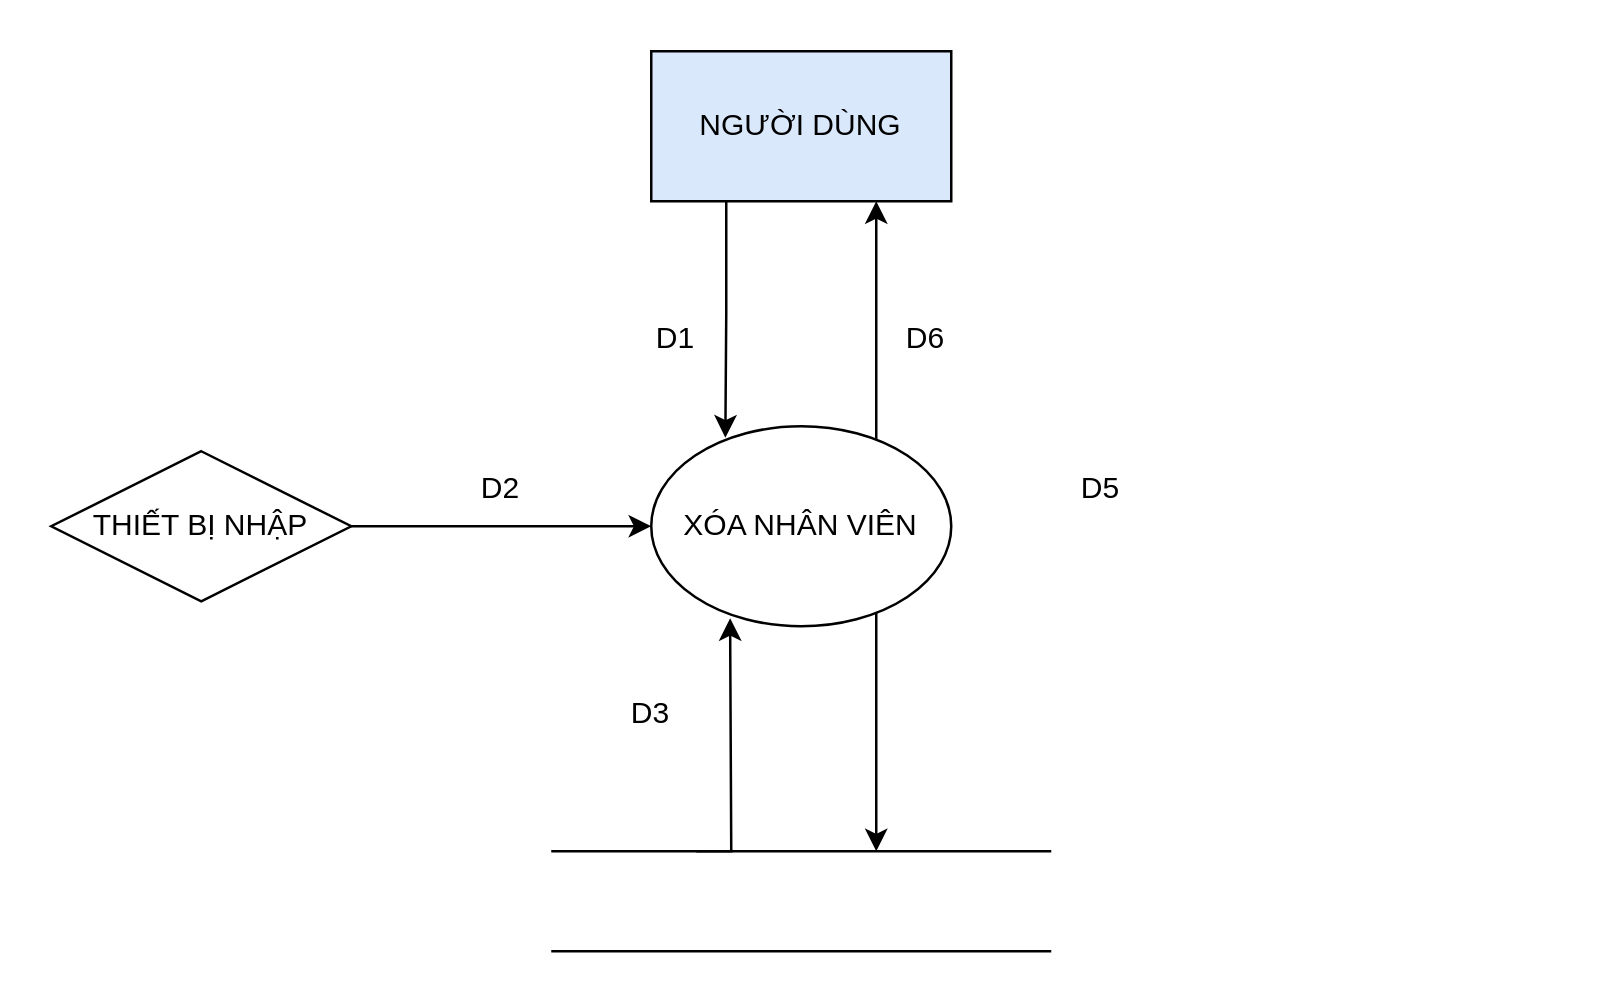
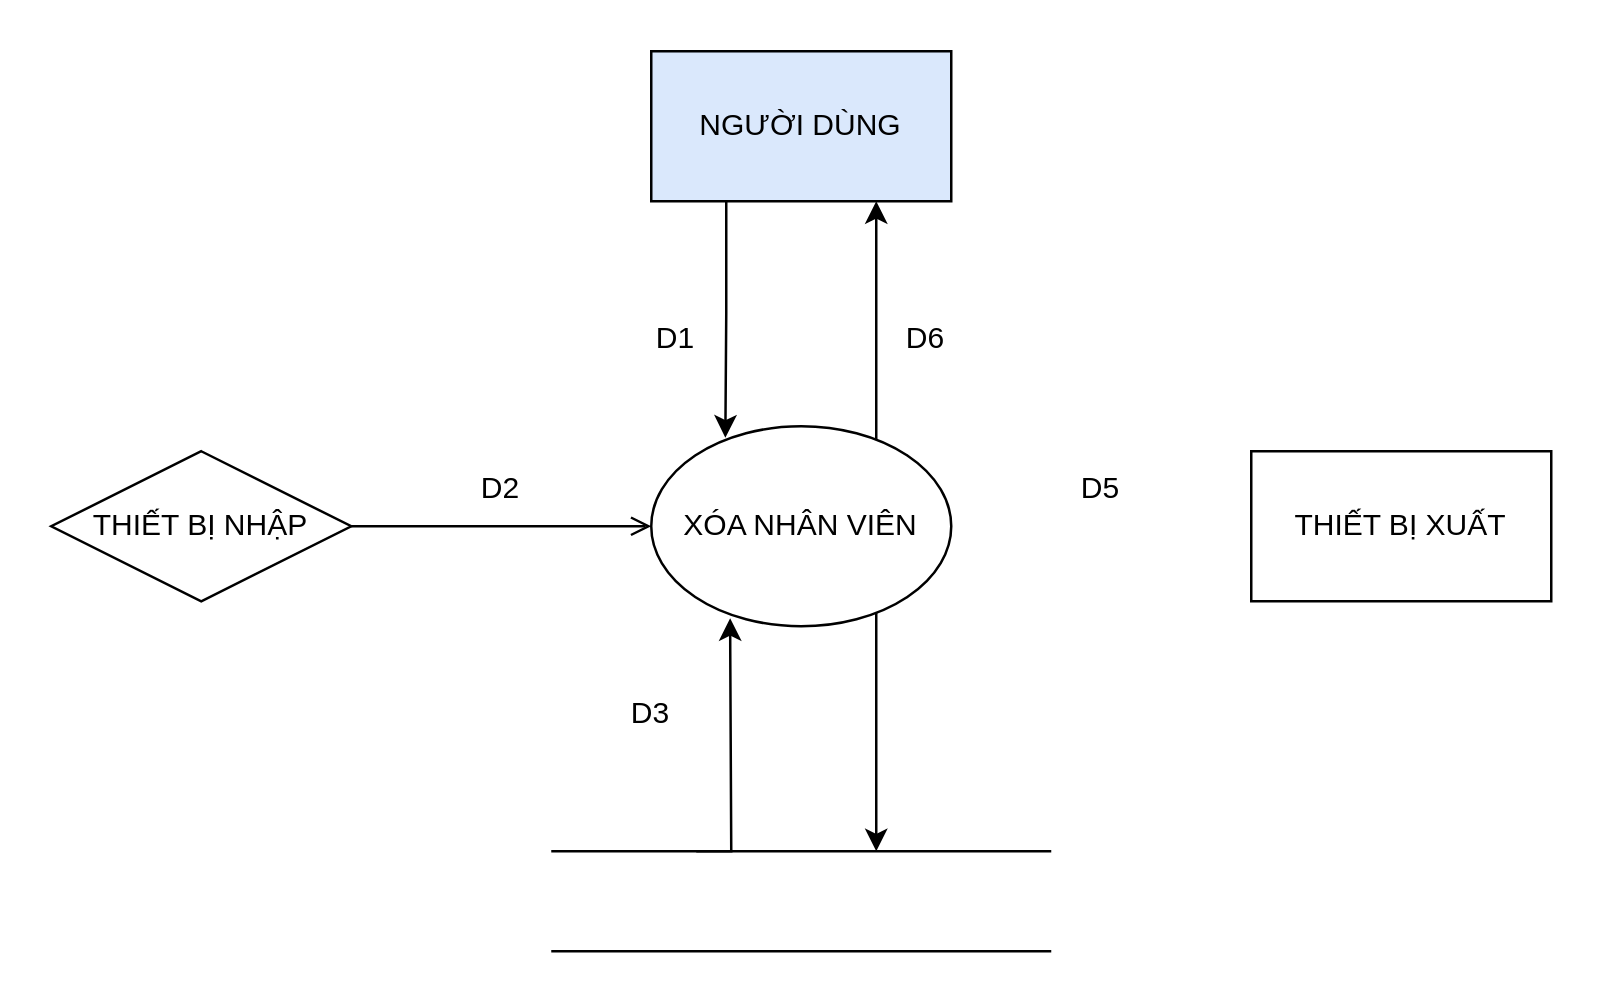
(633, 526) -> (637, 526)
none -> (1401, 526)
